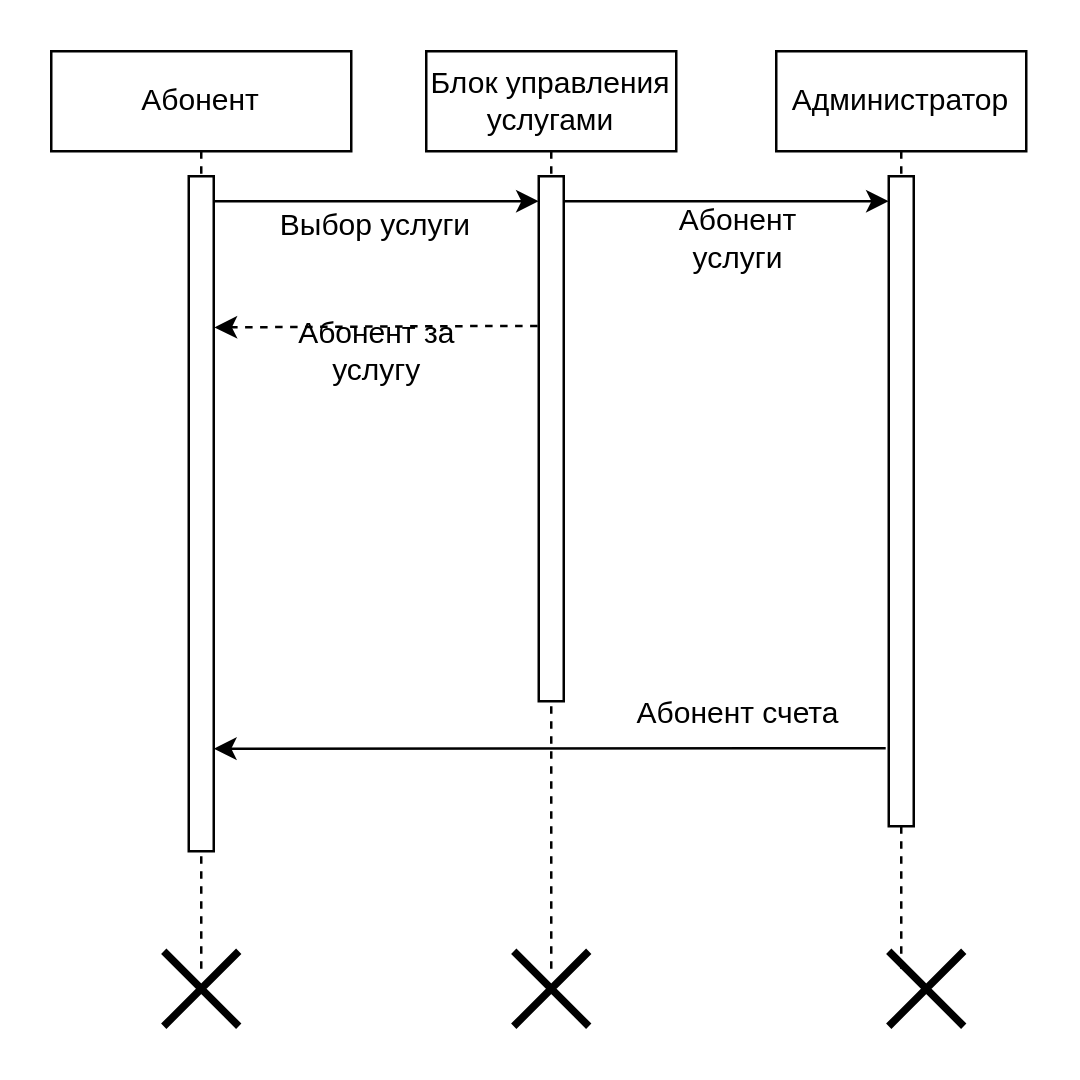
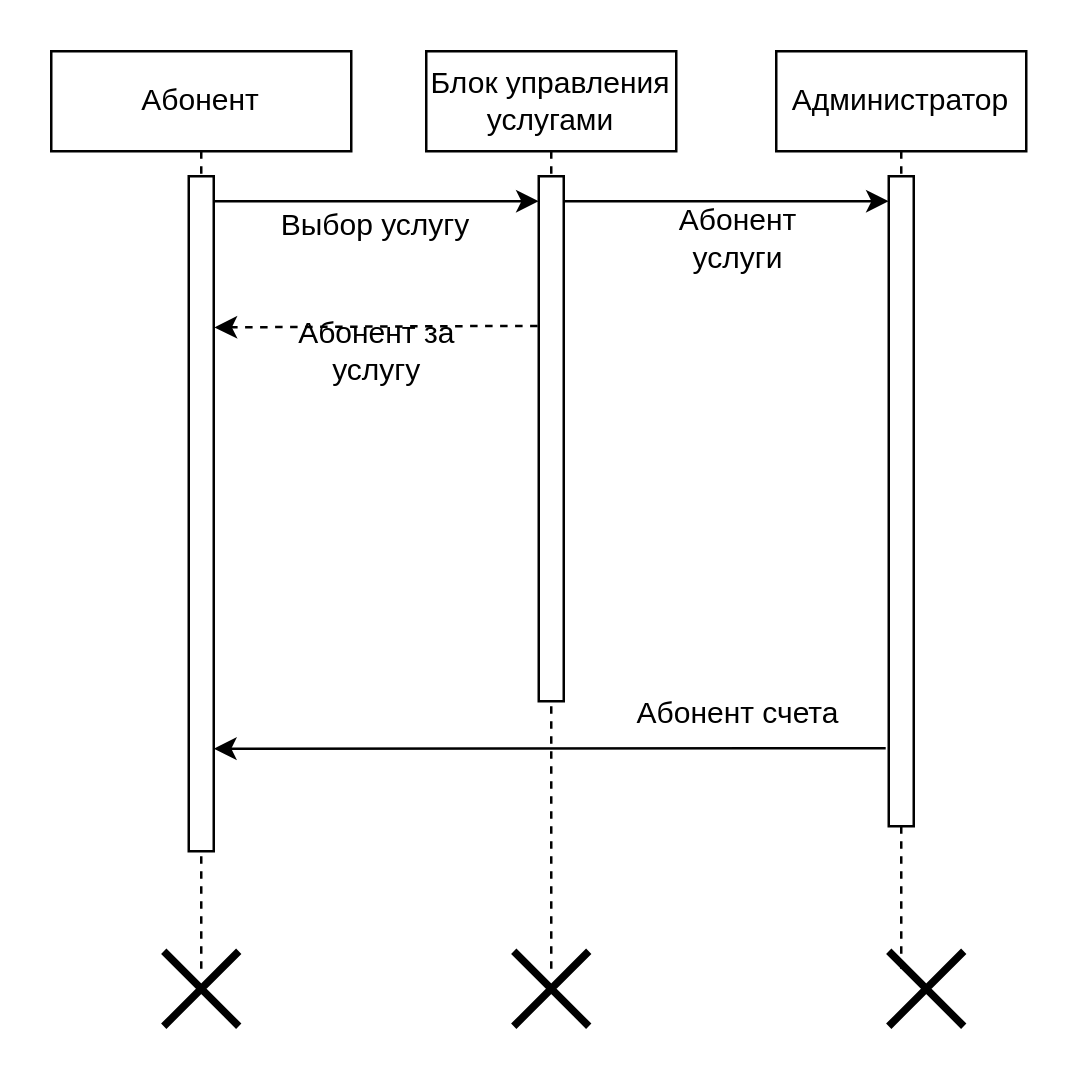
(376, 226) -> (376, 226)
